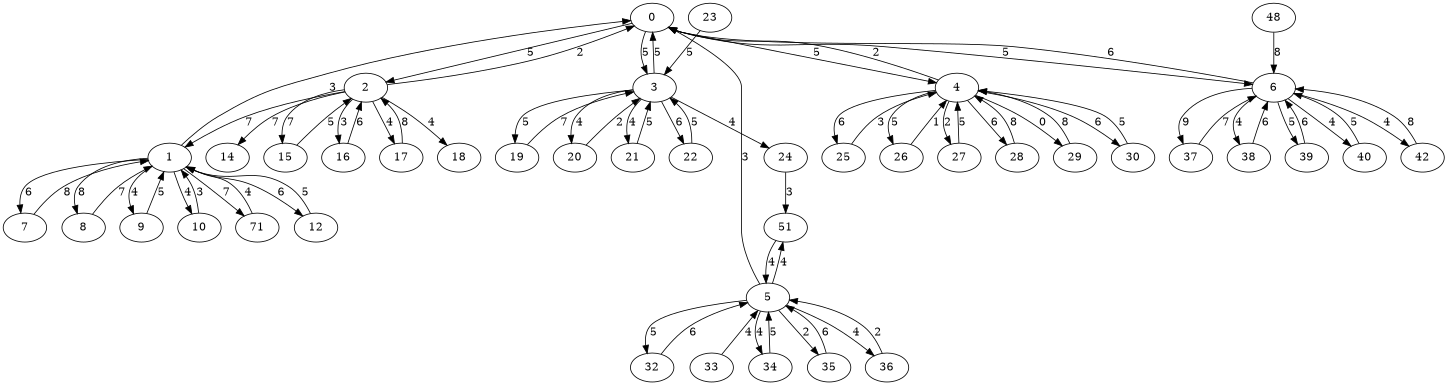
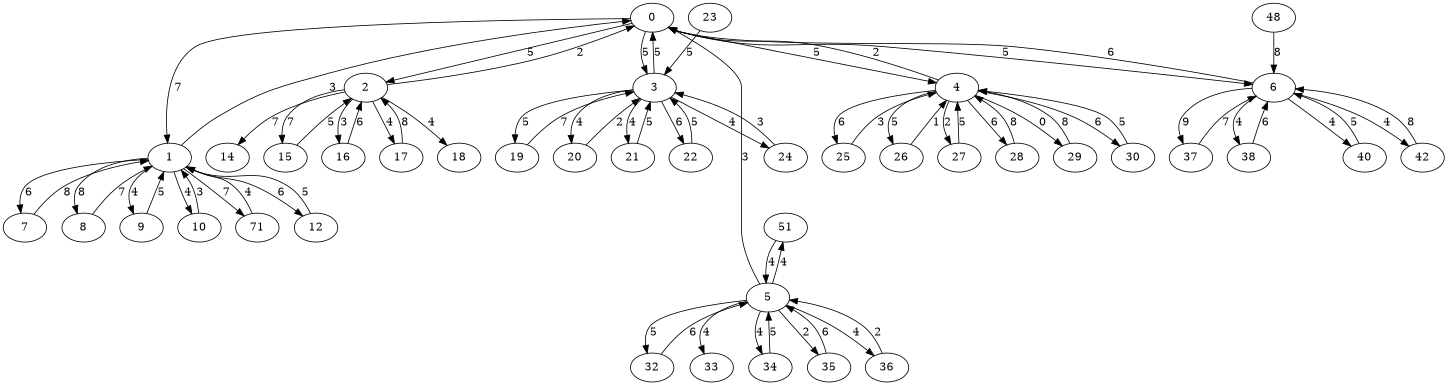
(266, 110) -> (364, 26)
(1307, 158) -> none
(786, 189) -> (733, 113)
(737, 336) -> (706, 323)
